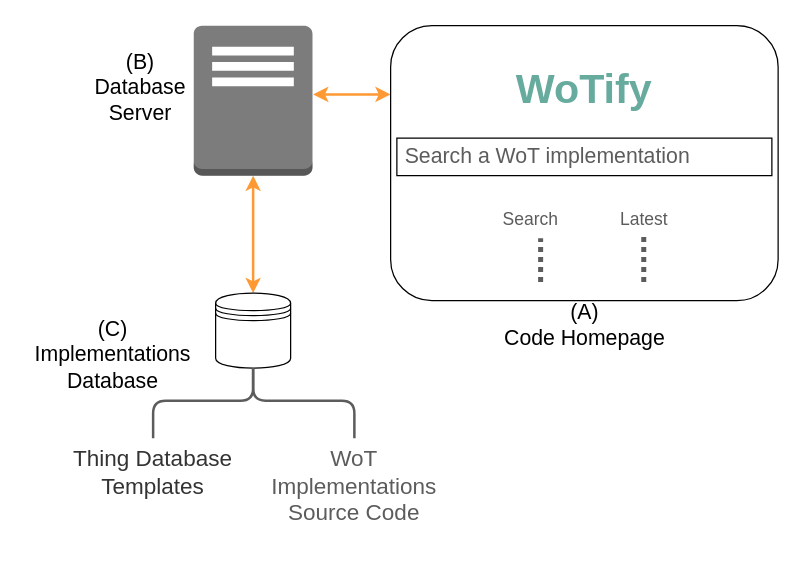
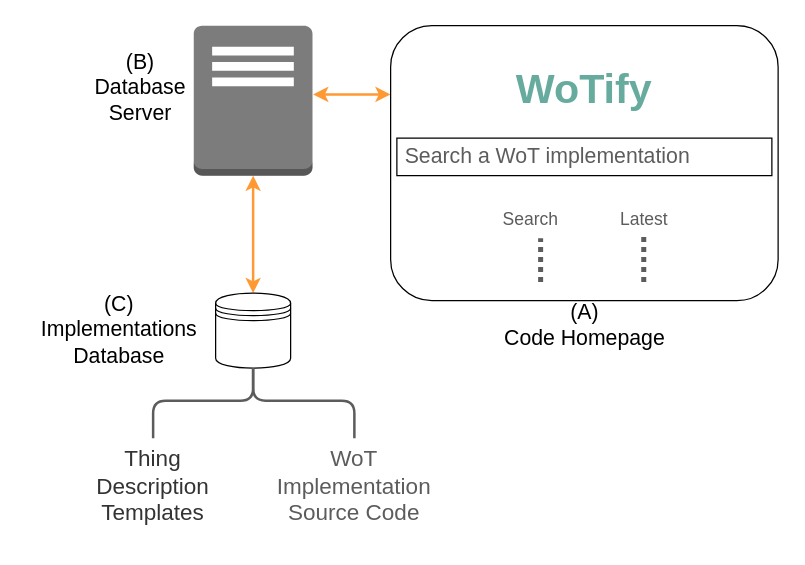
(113, 356) -> (119, 331)
(153, 474) -> (153, 474)
(354, 487) -> (354, 474)
